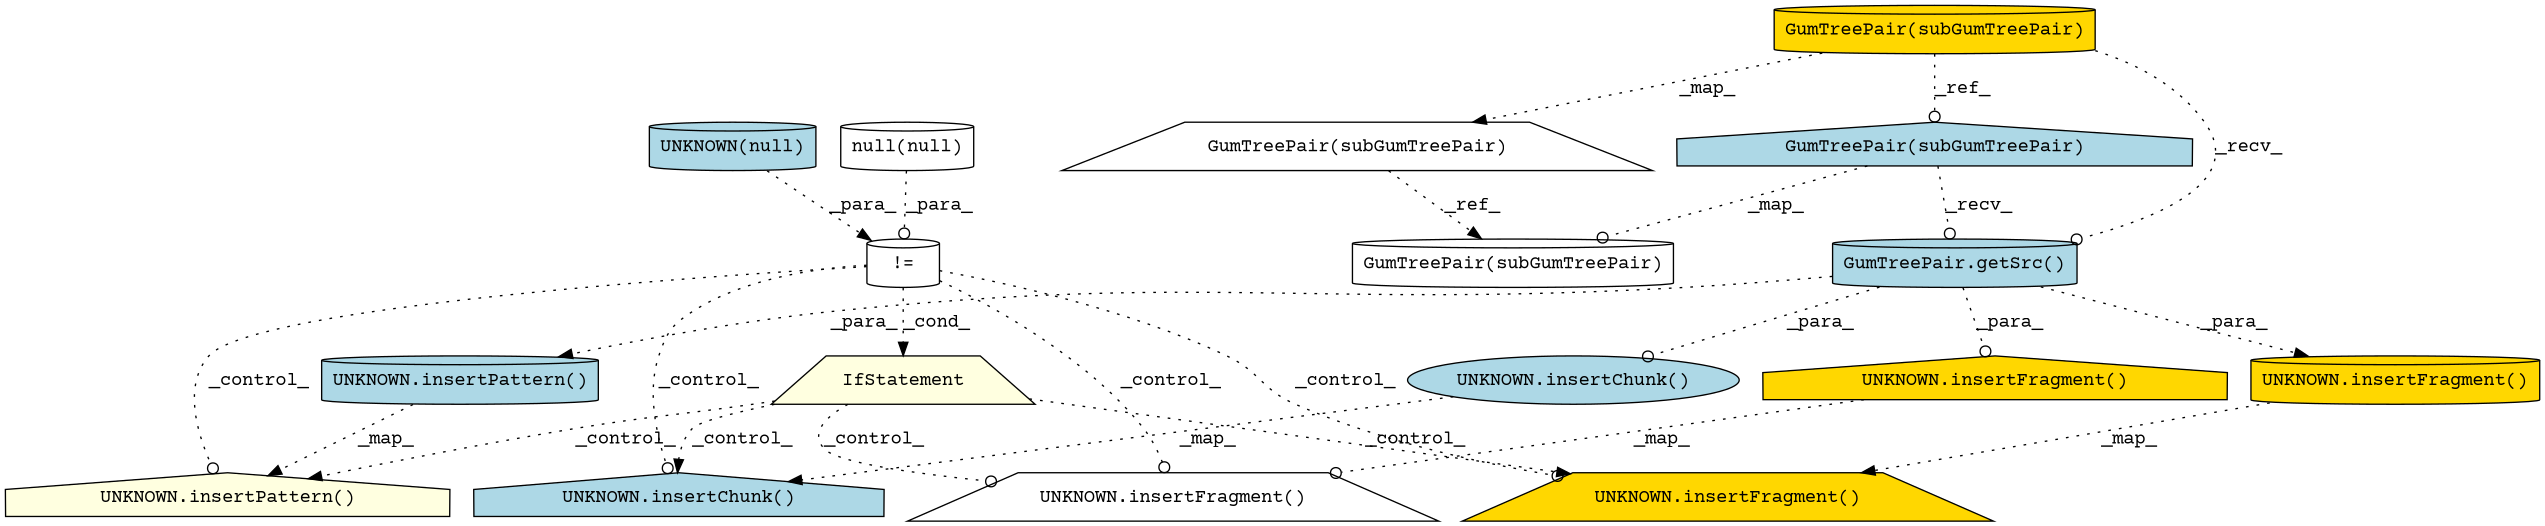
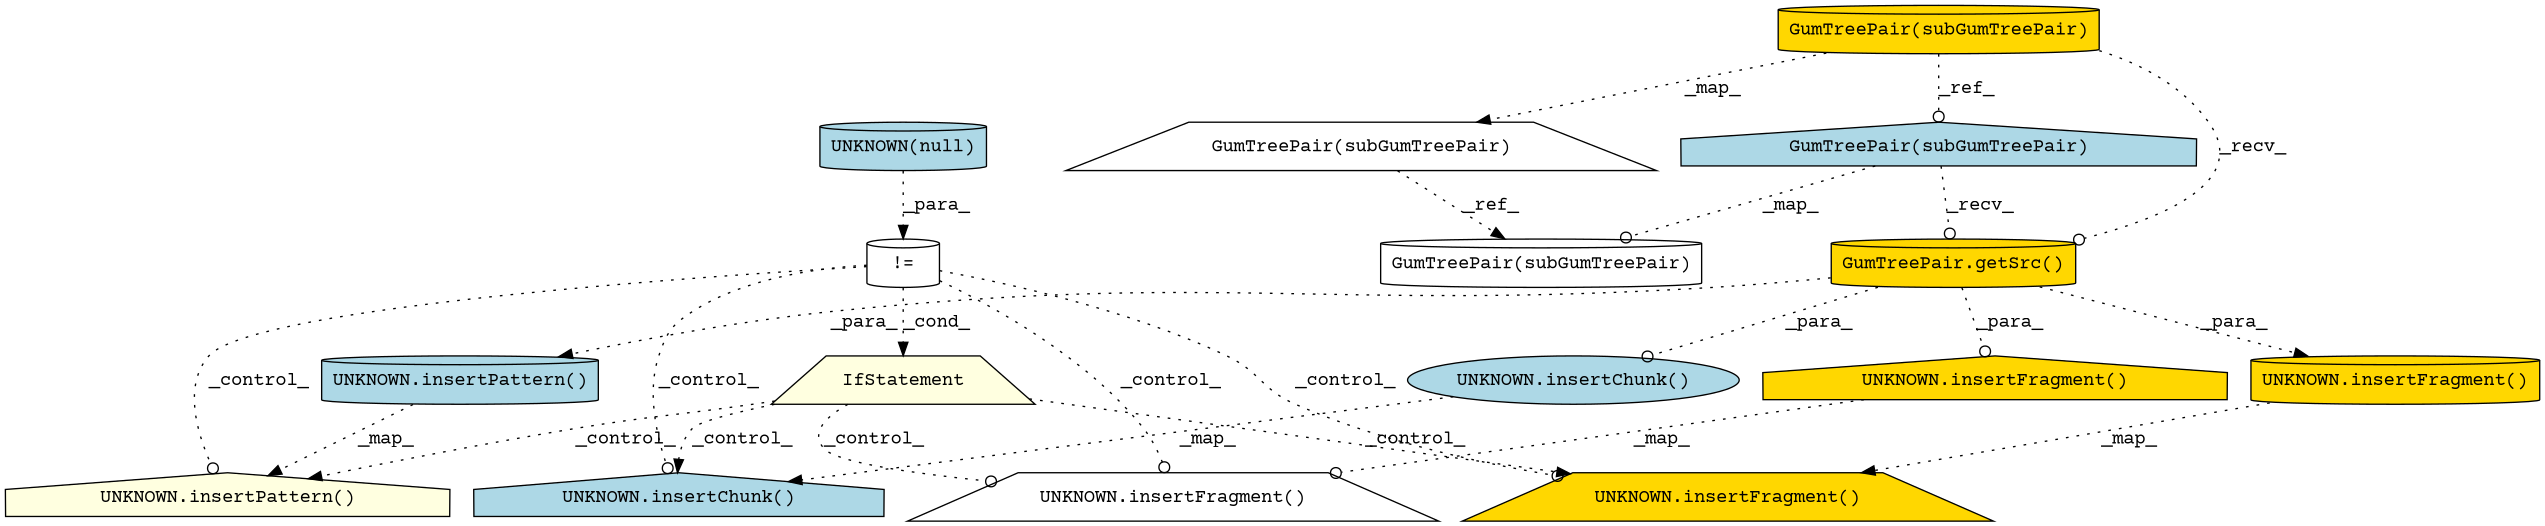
(907, 146) -> none
(1955, 263) -> (1953, 263)
